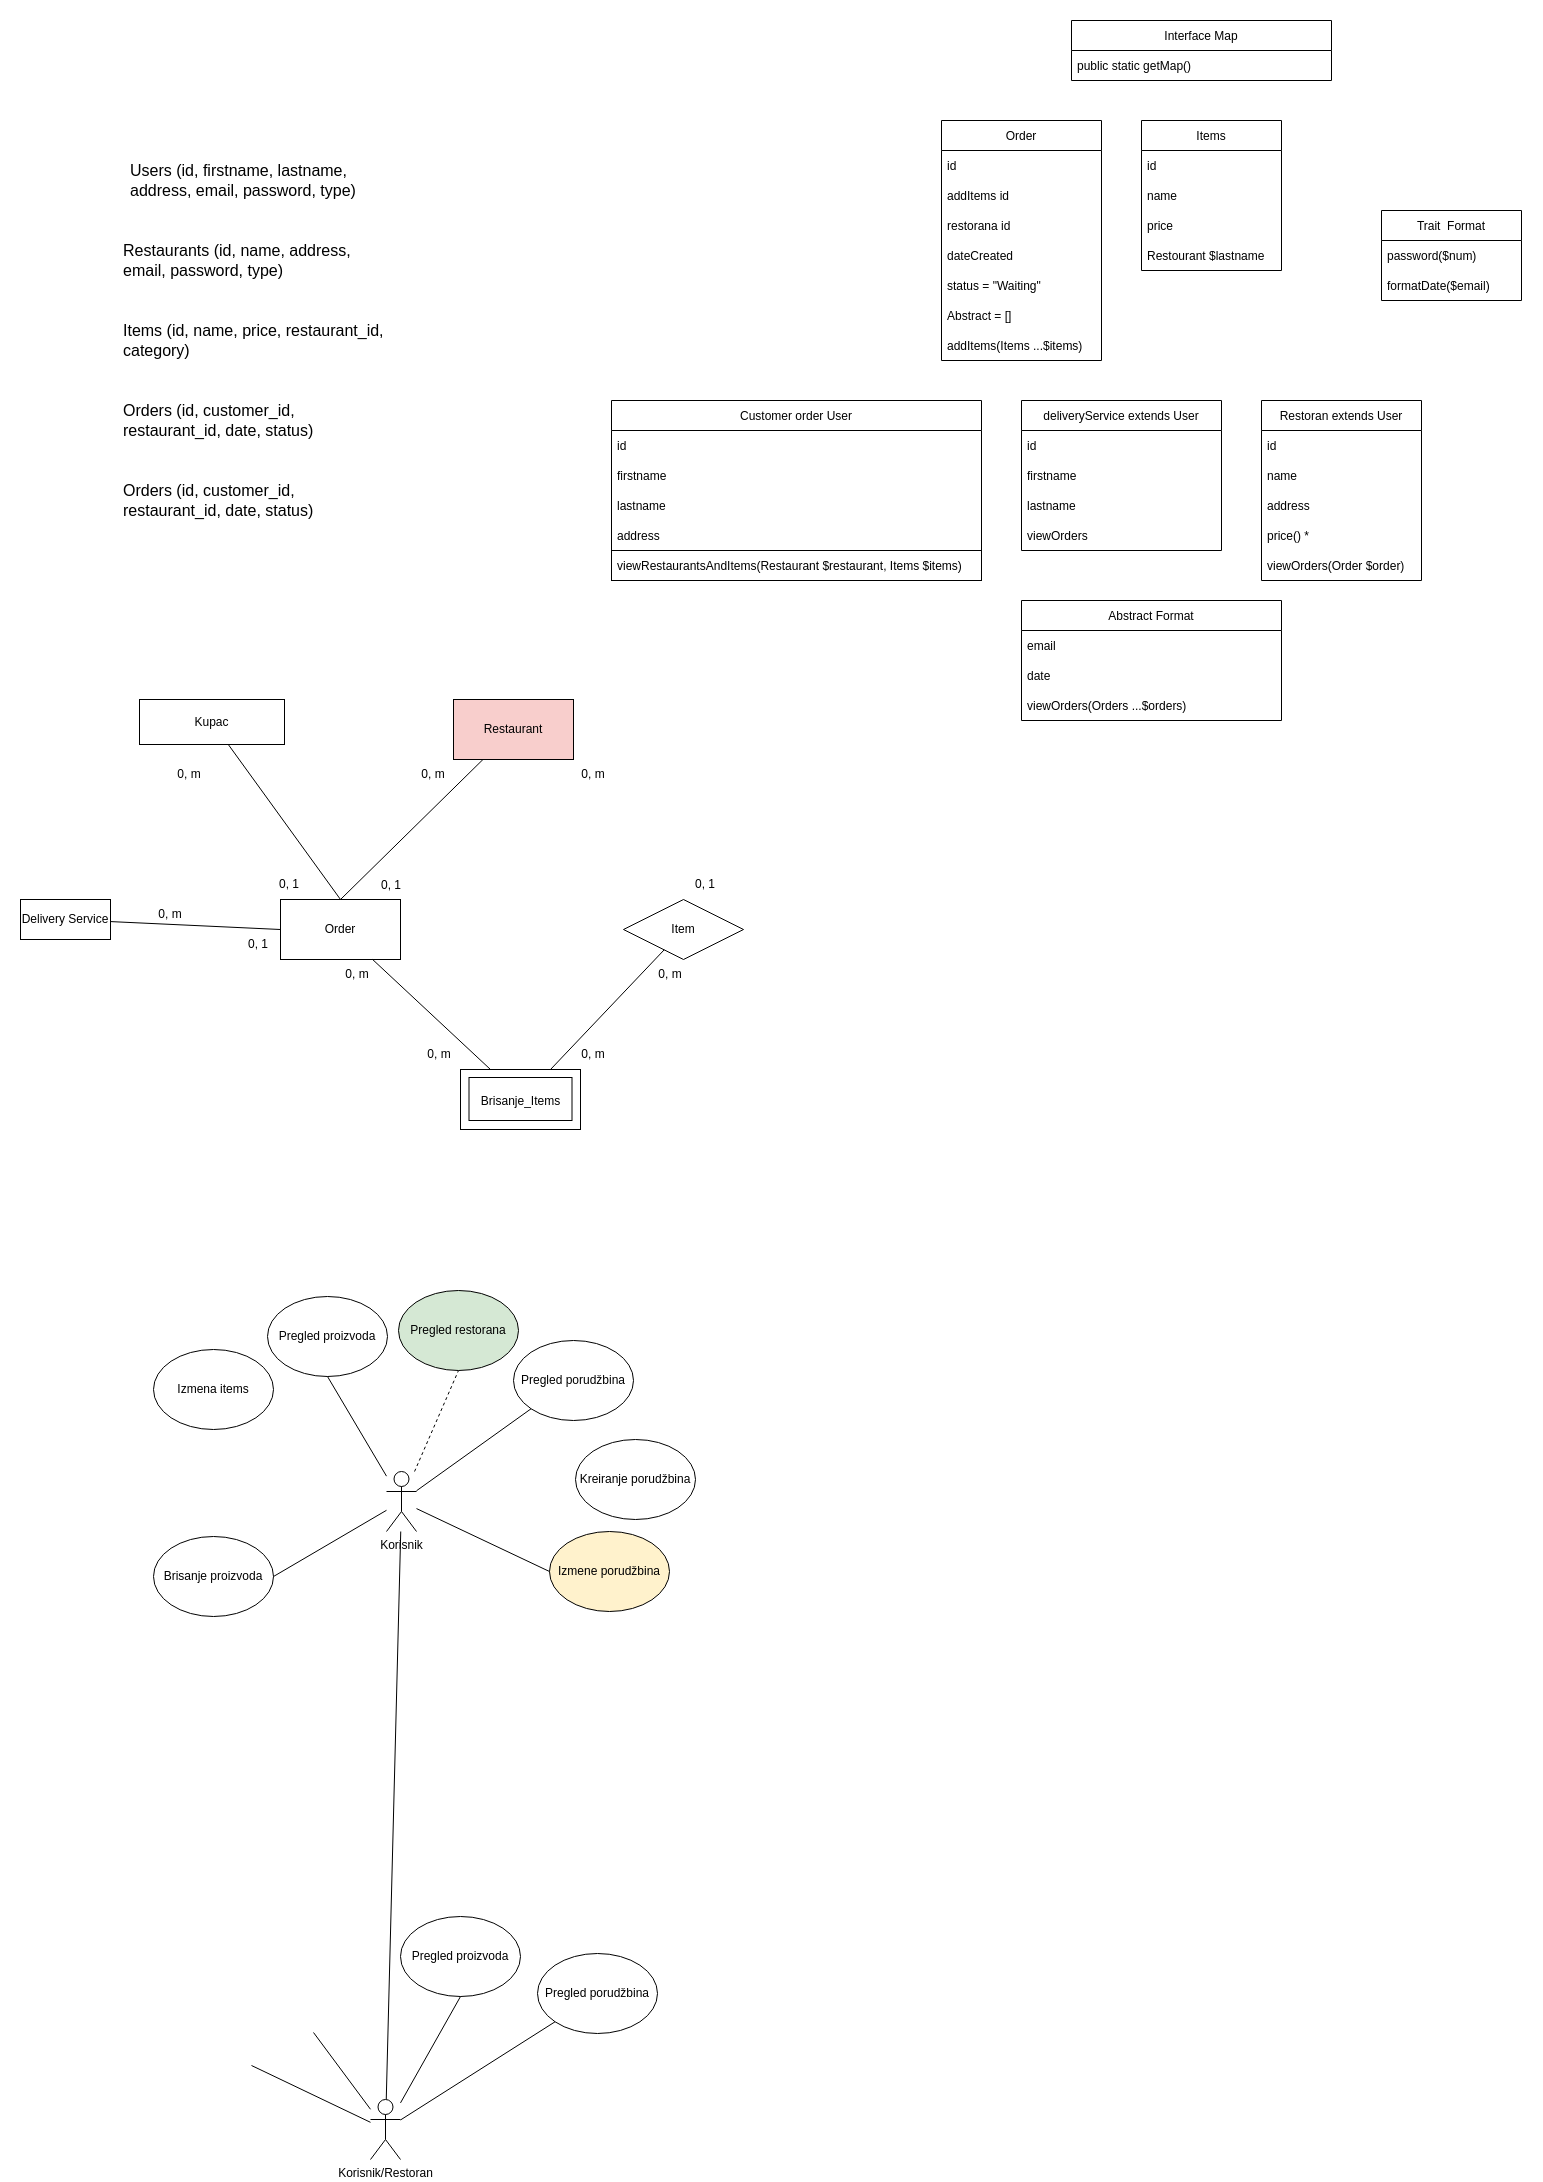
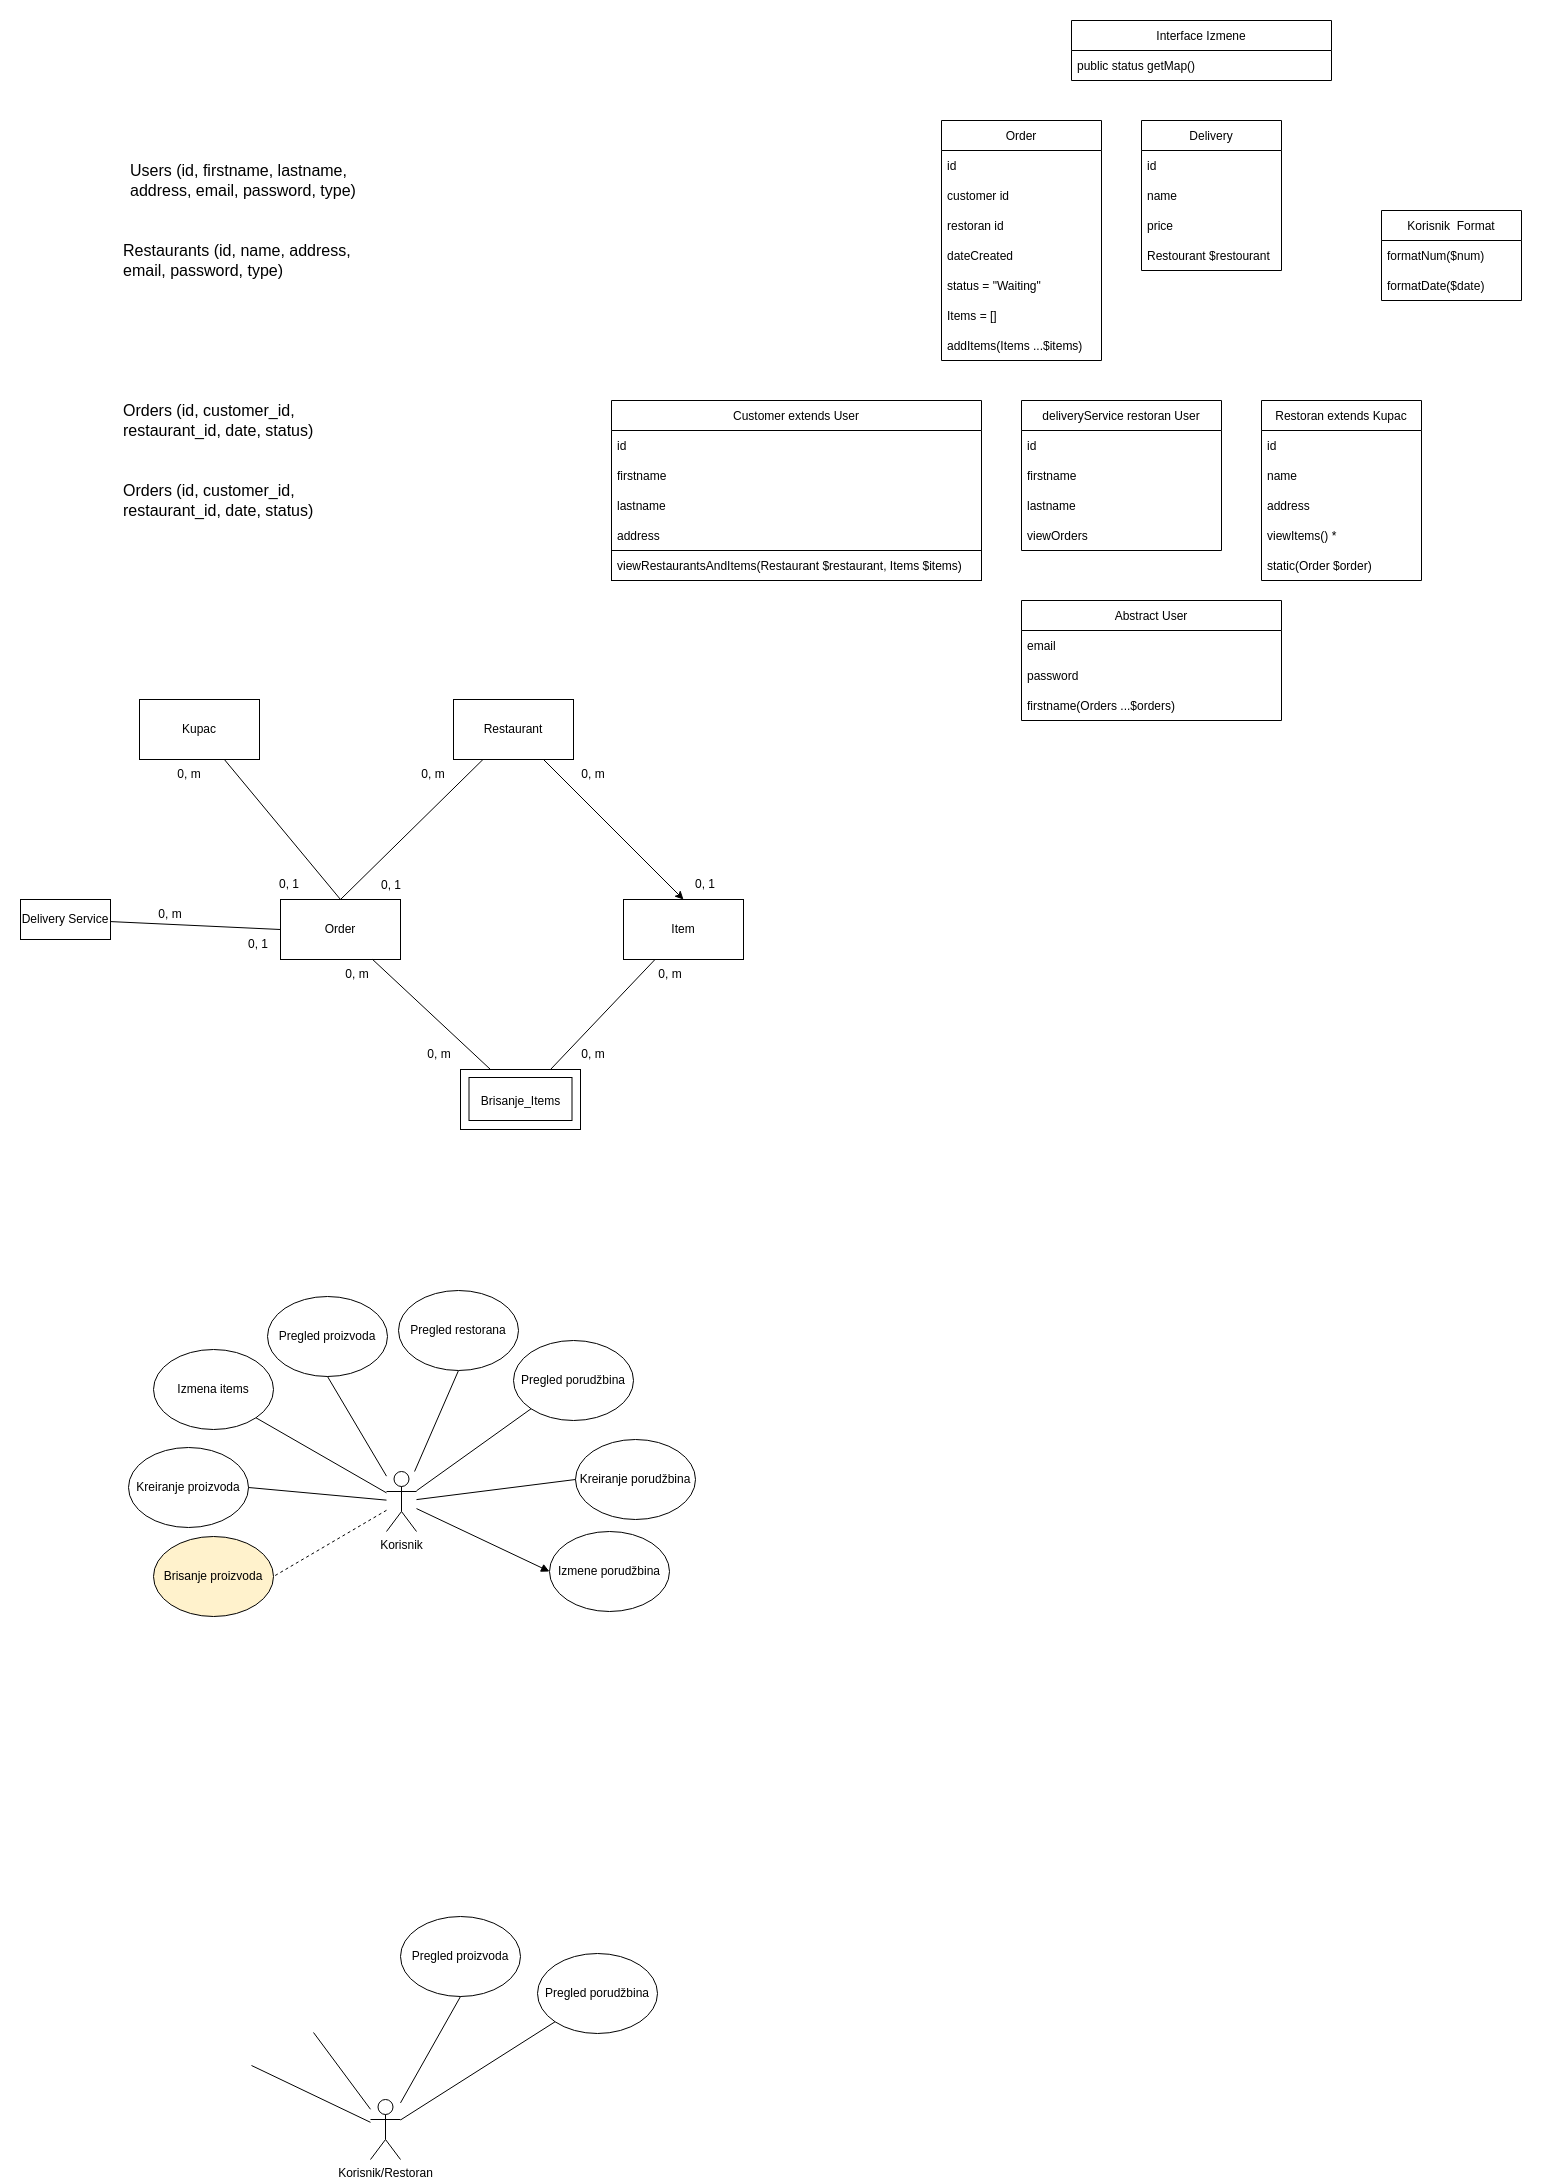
(1201, 36) -> (1201, 36)
(1143, 66) -> (1145, 66)
(1211, 136) -> (1211, 136)
(981, 196) -> (981, 196)
(984, 226) -> (981, 226)
(1451, 226) -> (1451, 226)
(1211, 256) -> (1219, 256)
(1434, 256) -> (1437, 256)
(1444, 286) -> (1444, 286)
(988, 316) -> (977, 316)
(257, 341) -> none
(796, 416) -> (796, 416)
(1121, 416) -> (1121, 416)
(1341, 416) -> (1341, 416)
(1294, 536) -> (1308, 536)
(1345, 566) -> (1331, 566)
(1151, 616) -> (1151, 616)
(1040, 676) -> (1054, 676)
(1117, 706) -> (1113, 706)
(212, 722) -> (200, 730)
(514, 730) -> (514, 730)
none -> (611, 827)
(684, 930) -> (684, 930)
(459, 1331) -> (459, 1331)
(437, 1420) -> (437, 1420)
none -> (321, 1455)
none -> (189, 1488)
none -> (318, 1494)
(329, 1544) -> (329, 1544)
(544, 1569) -> (540, 1567)
(610, 1572) -> (610, 1572)
(214, 1577) -> (214, 1577)
(394, 1816) -> (496, 1490)
